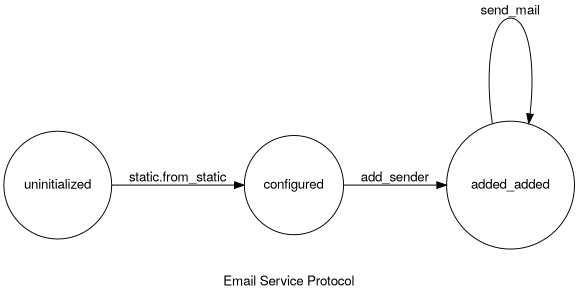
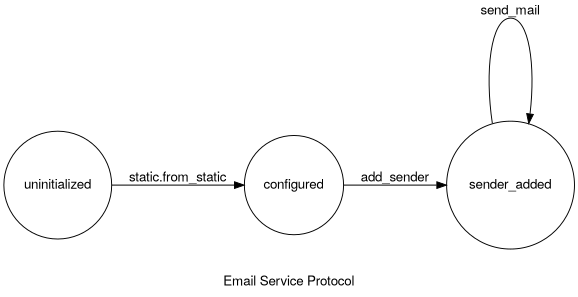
(511, 185) -> (511, 185)
